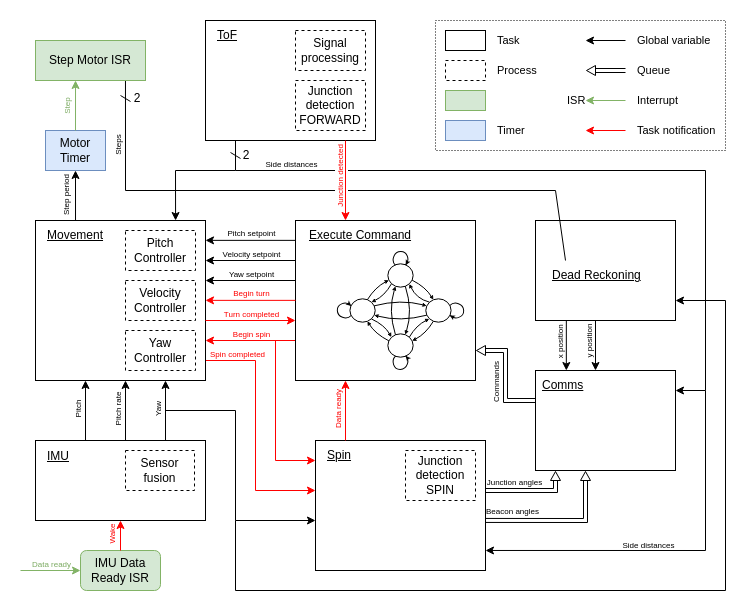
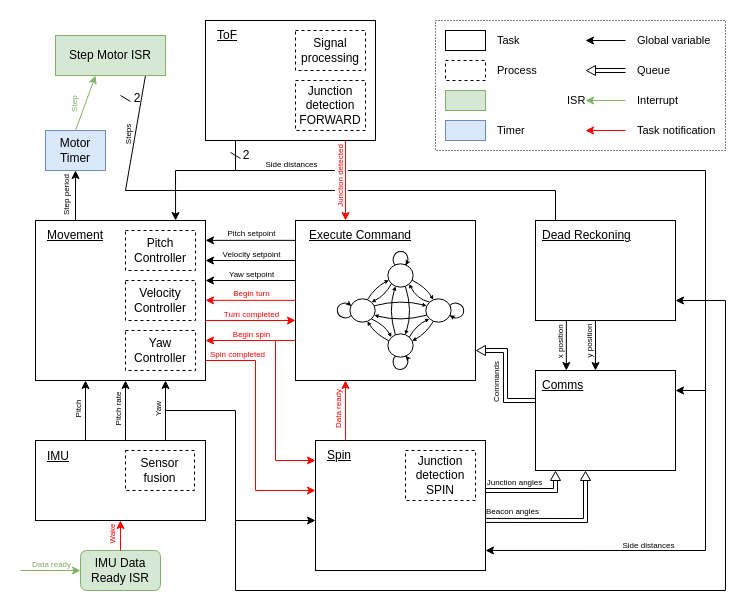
(91, 61) -> (111, 56)
(603, 276) -> (593, 236)
